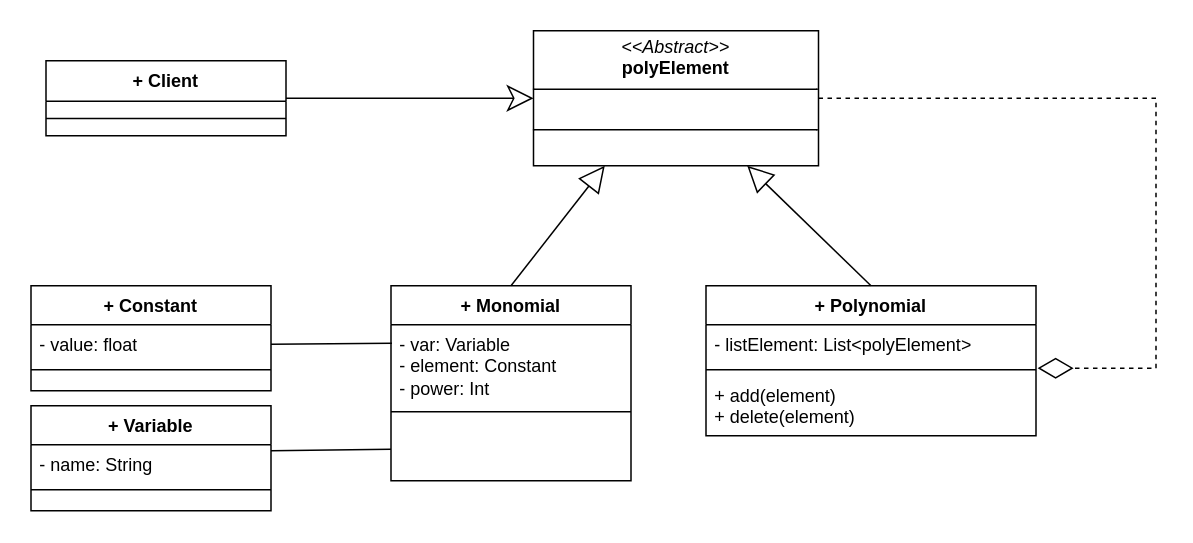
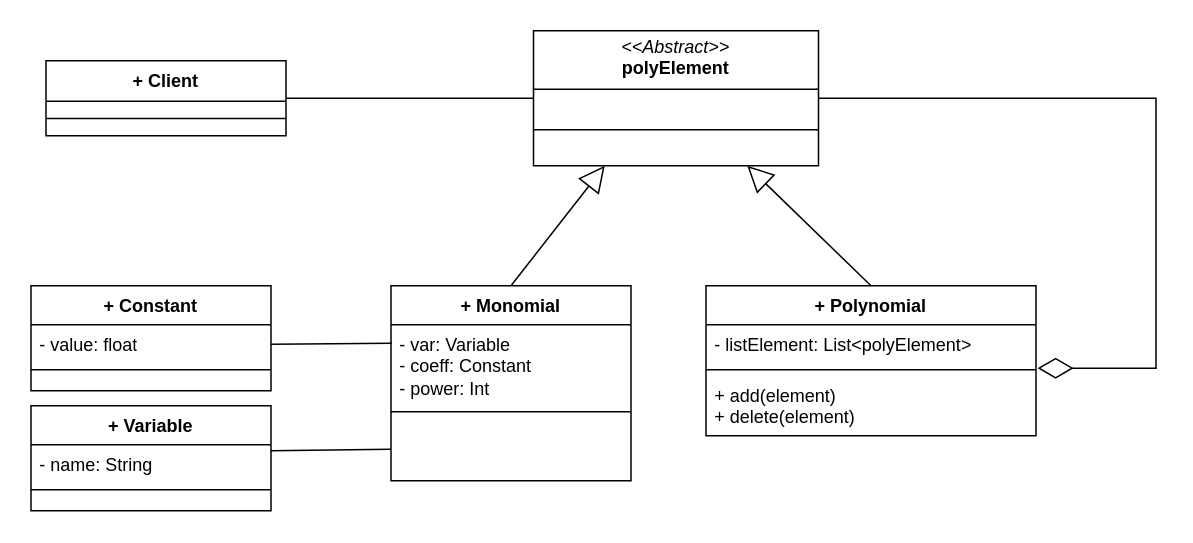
(512, 98) -> (521, 98)
(1156, 107) -> (1156, 107)
(486, 368) -> (478, 368)
